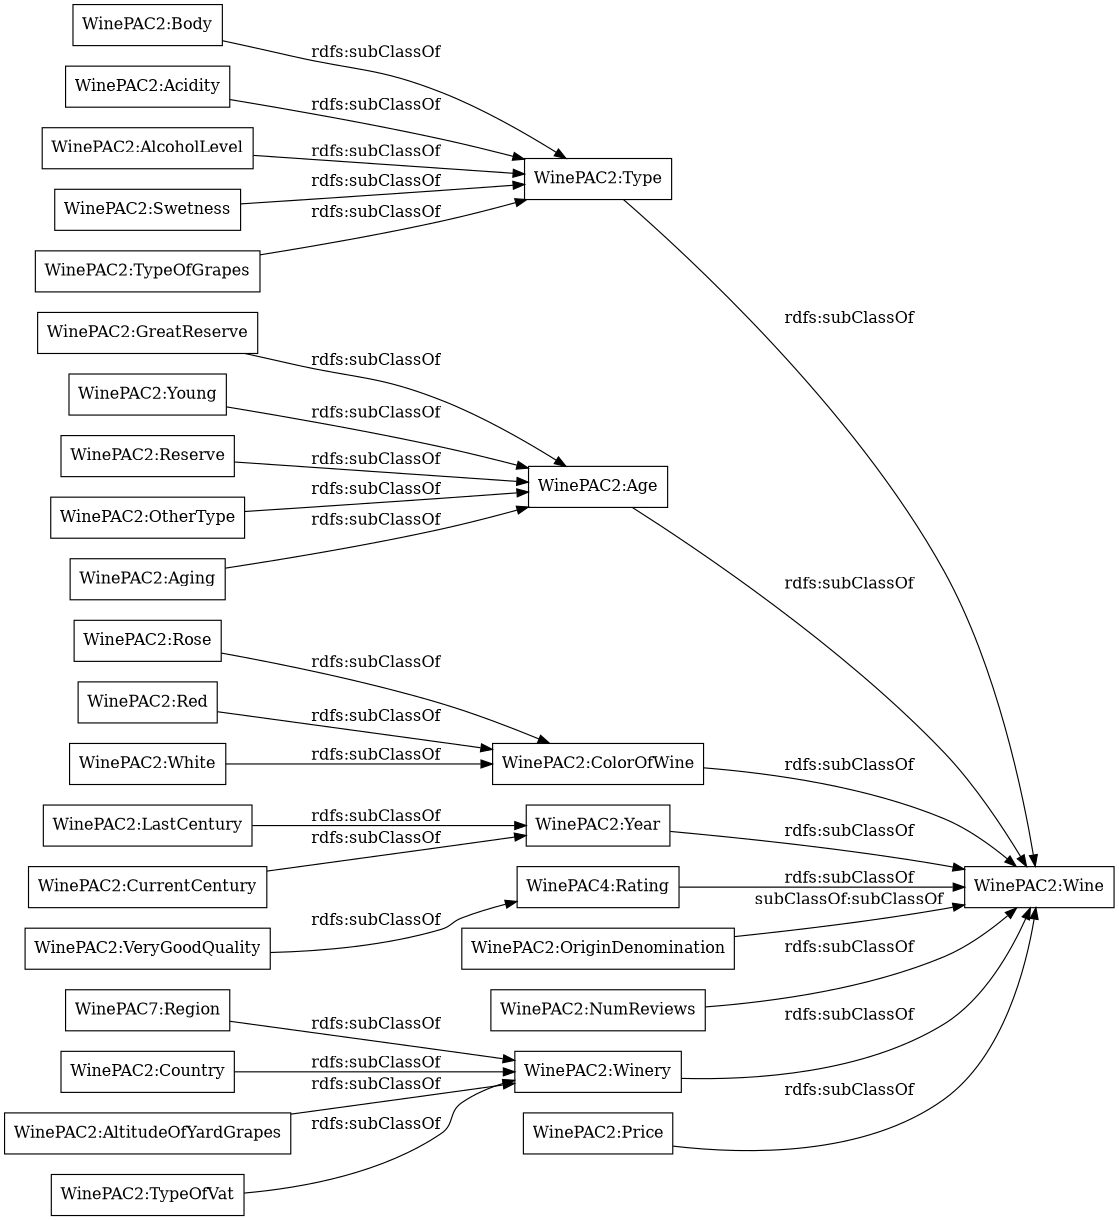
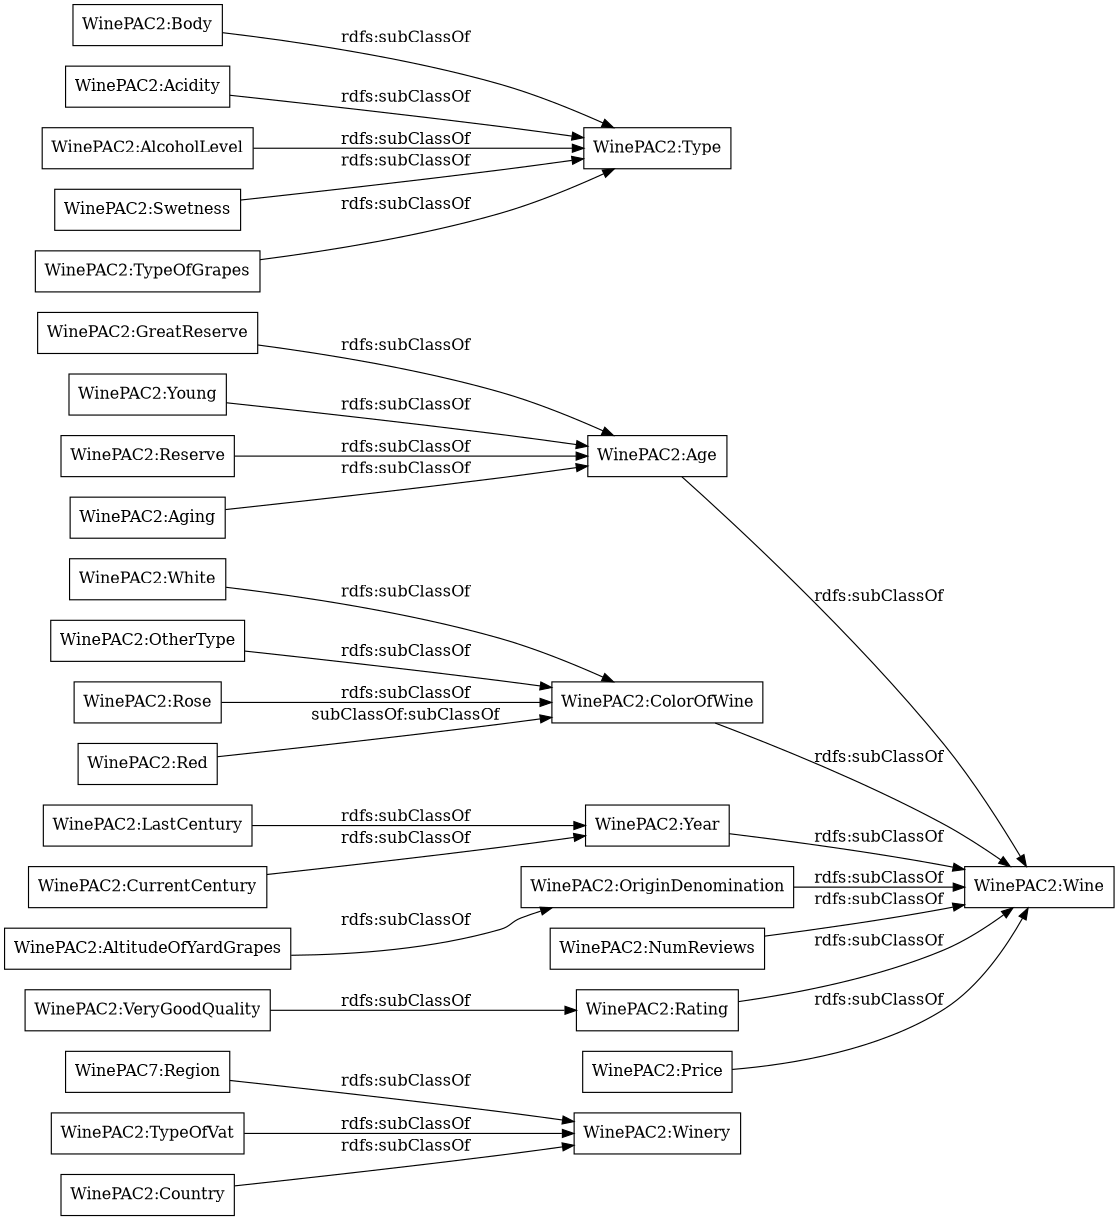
(892, 489) -> none
(381, 502) -> (392, 668)
(376, 717) -> (406, 716)
(598, 887) -> (657, 1010)
(850, 900) -> (879, 879)
(882, 1053) -> none
(397, 1100) -> (419, 946)
